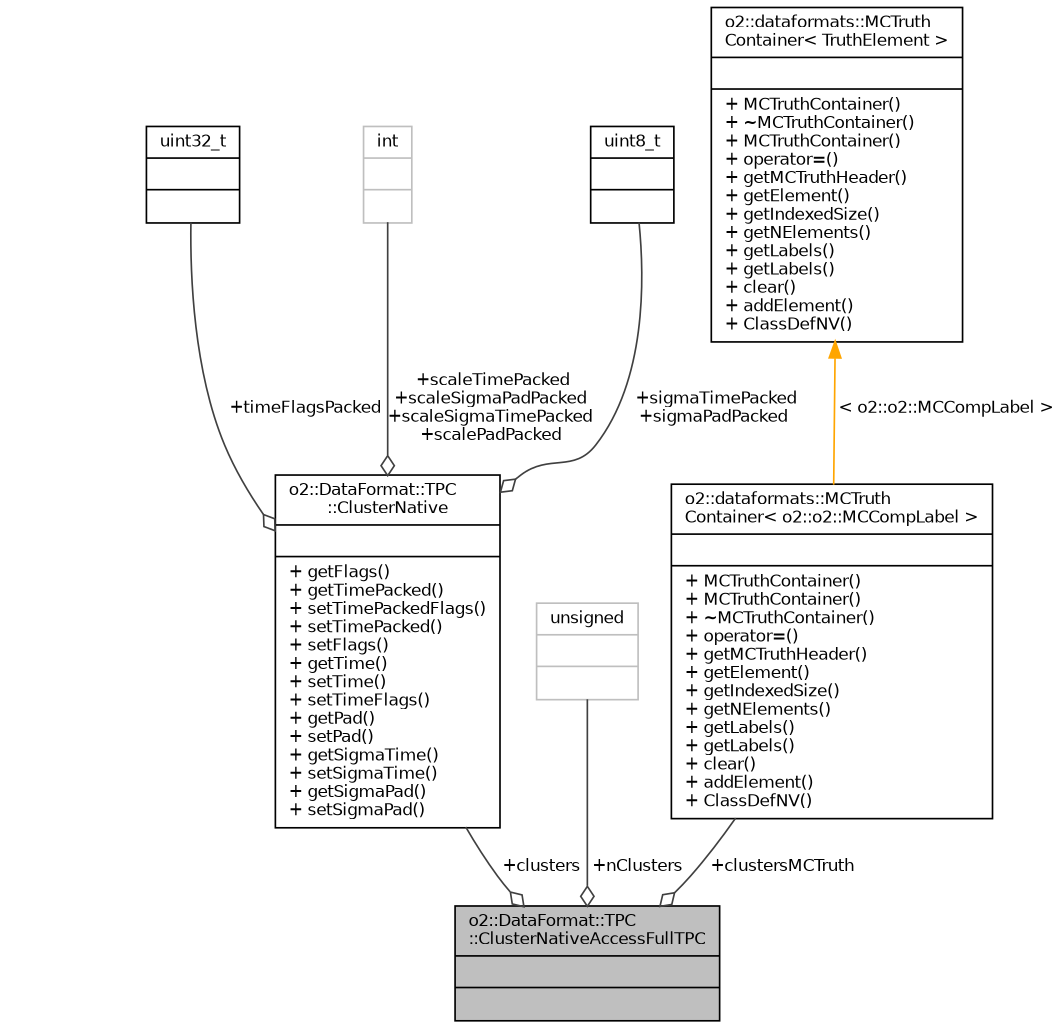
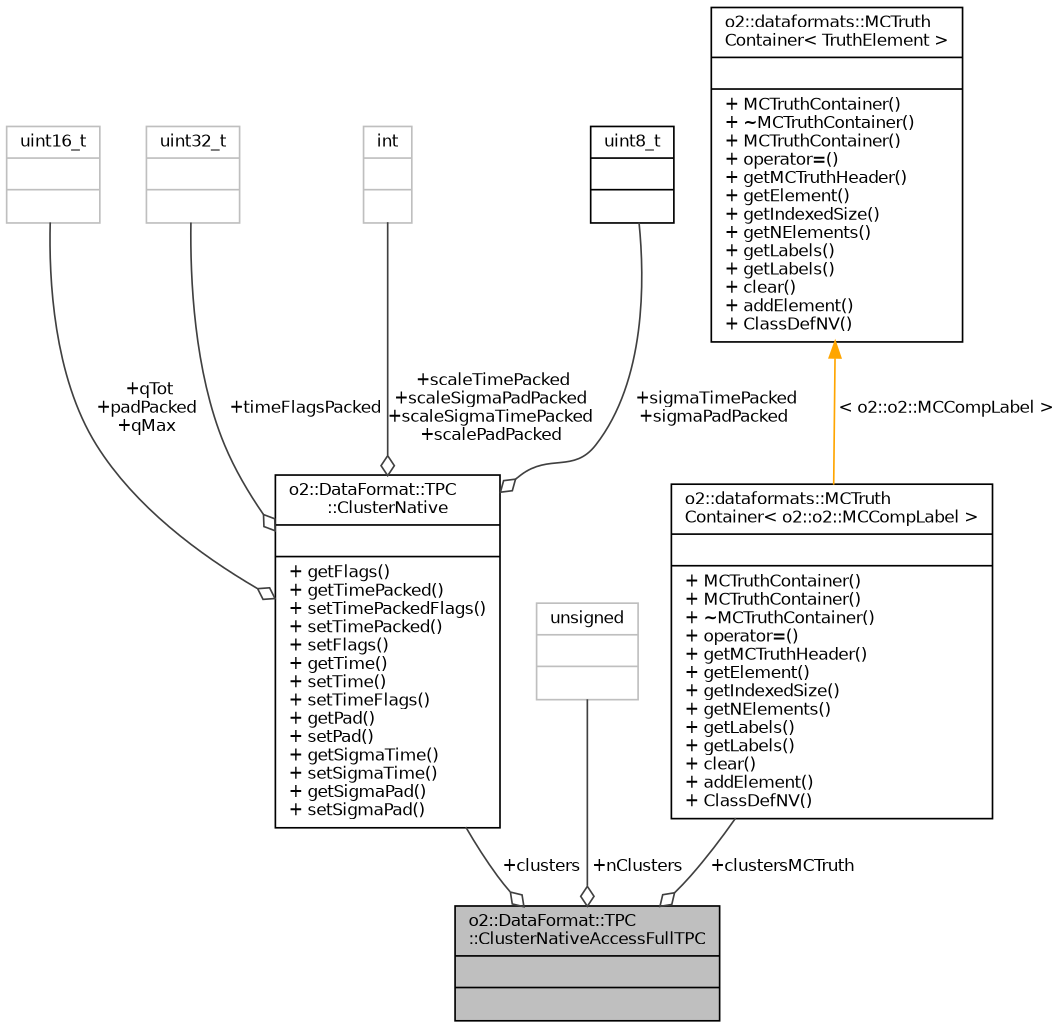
none -> (53, 175)
(193, 175) -> (193, 175)
